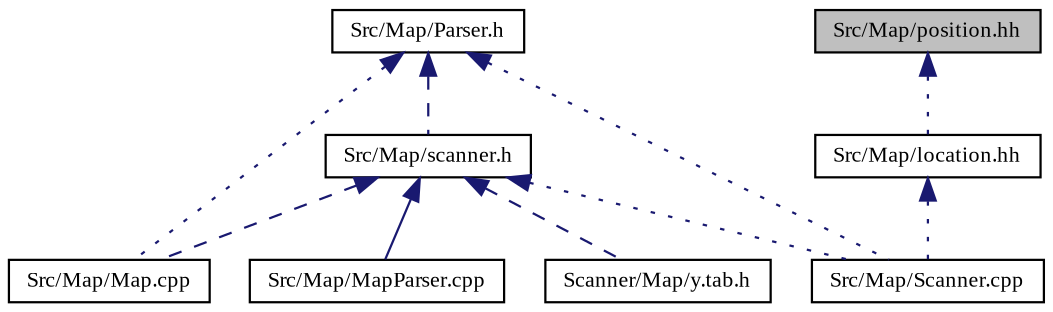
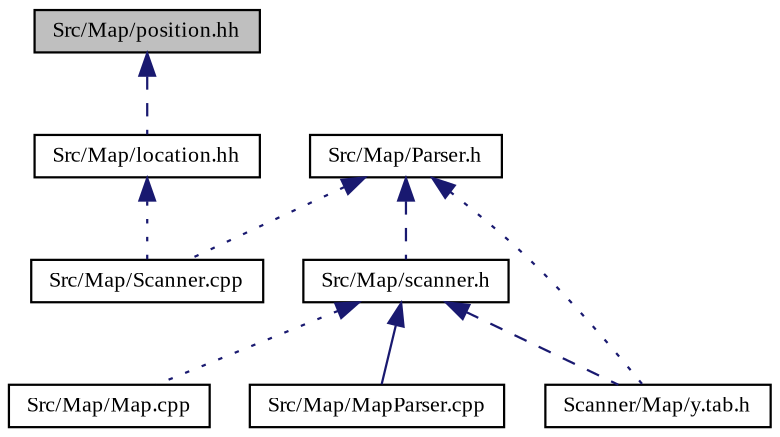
(928, 105) -> (147, 105)
(260, 163) -> (552, 282)
(689, 221) -> none
(258, 223) -> (247, 348)
